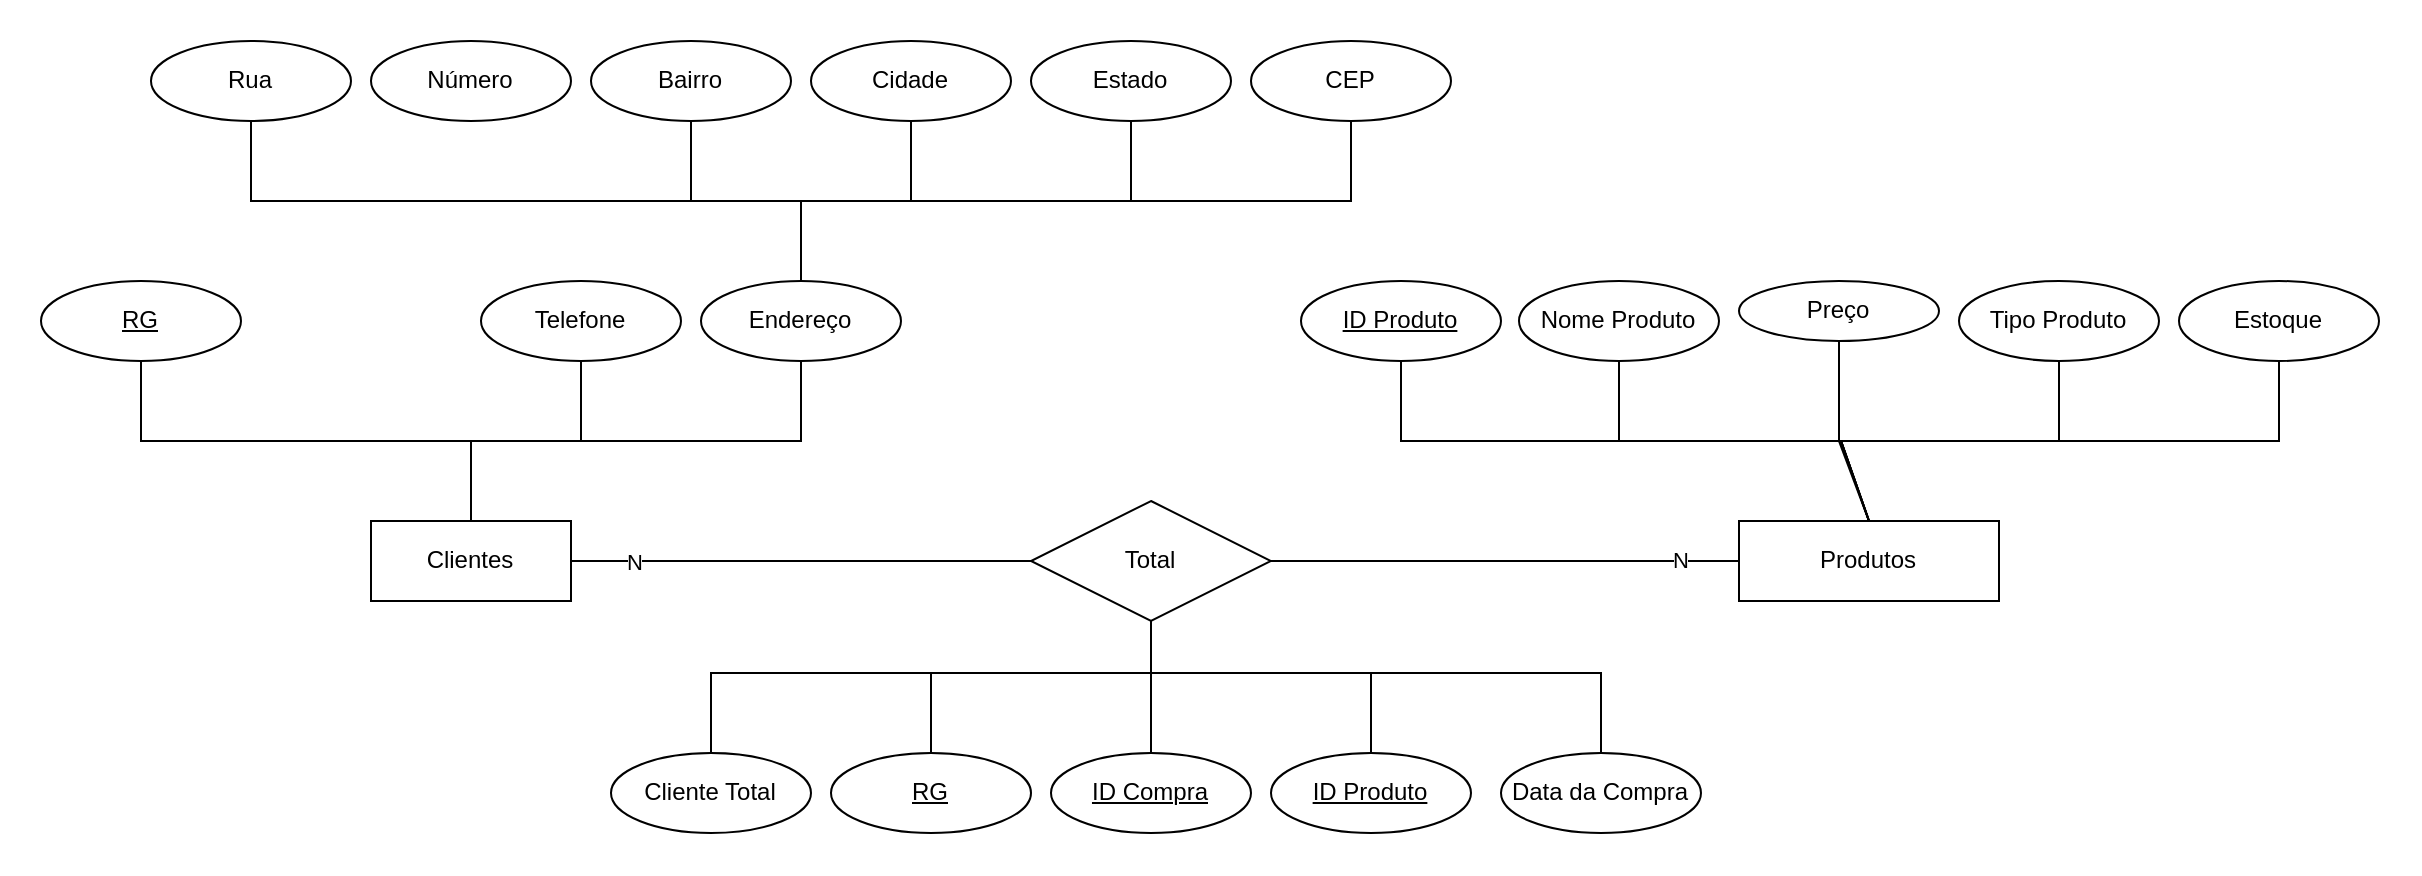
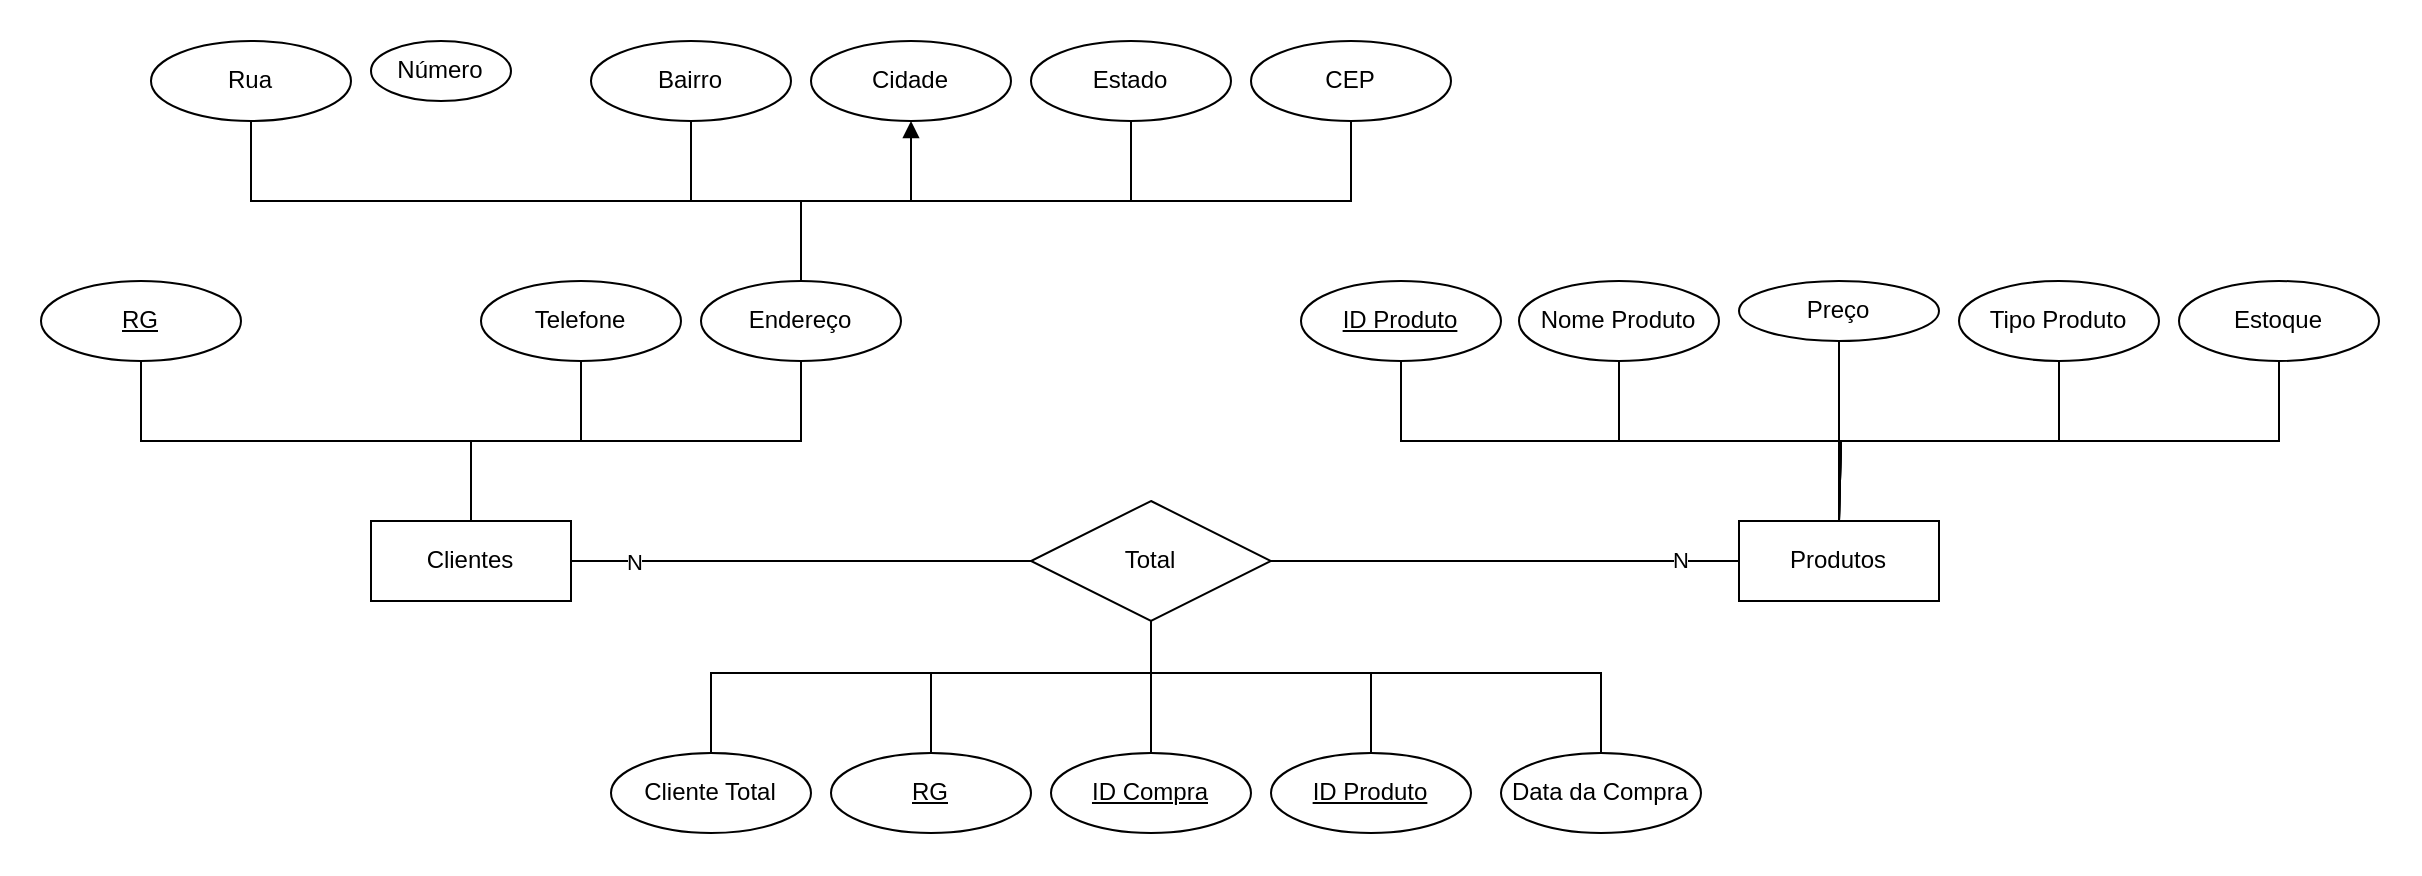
(471, 81) -> (441, 71)
(911, 131) -> (911, 138)
(1869, 561) -> (1839, 561)
